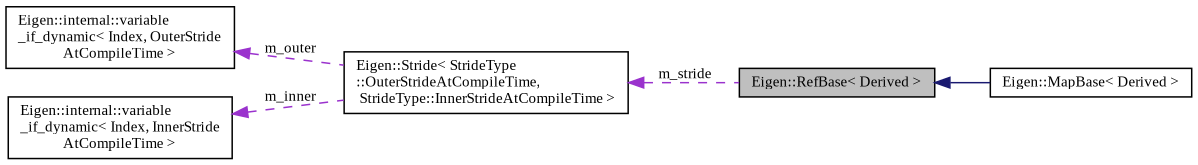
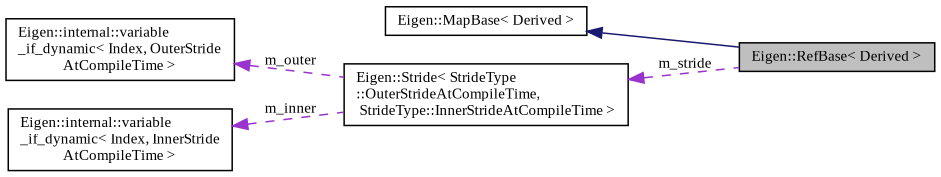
(970, 83) -> (671, 40)
